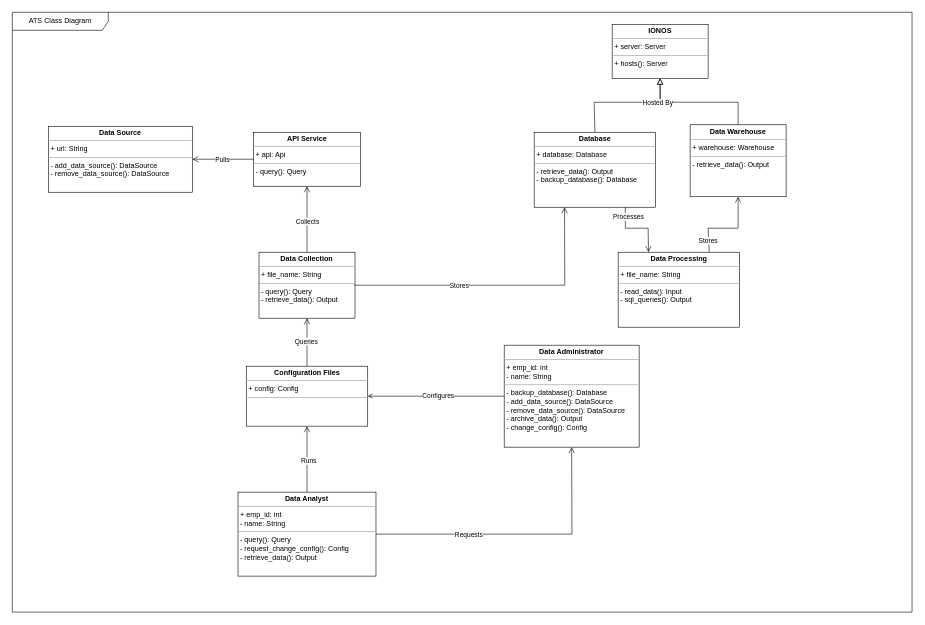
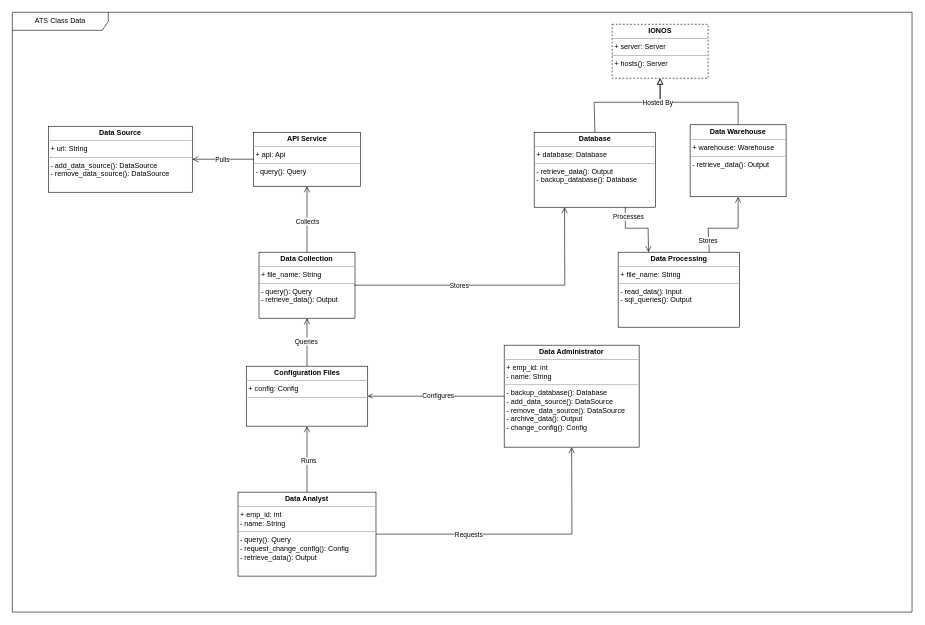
(60, 21) -> (60, 21)
(660, 51) -> (660, 51)
